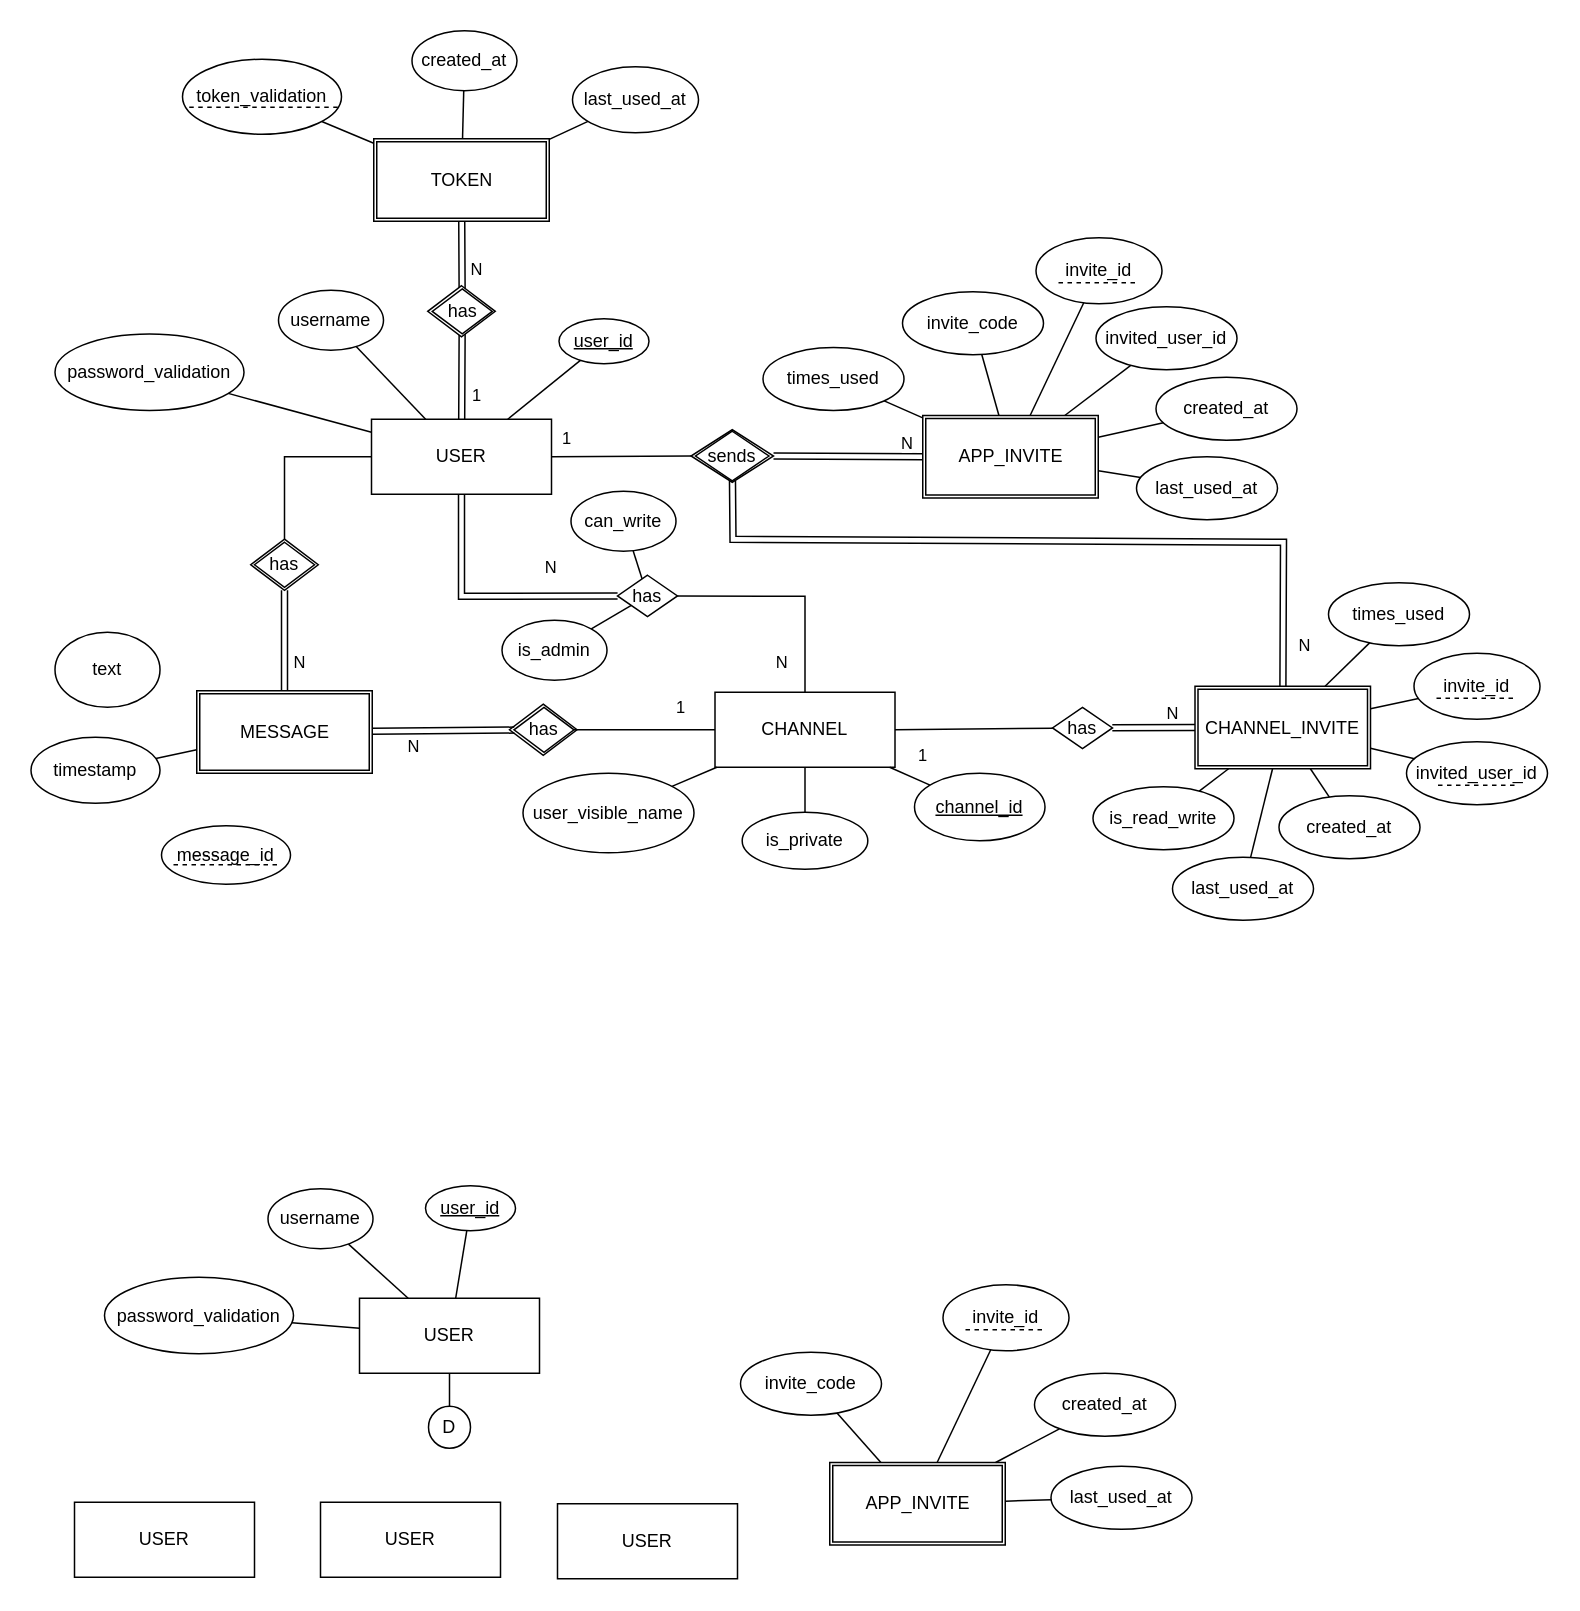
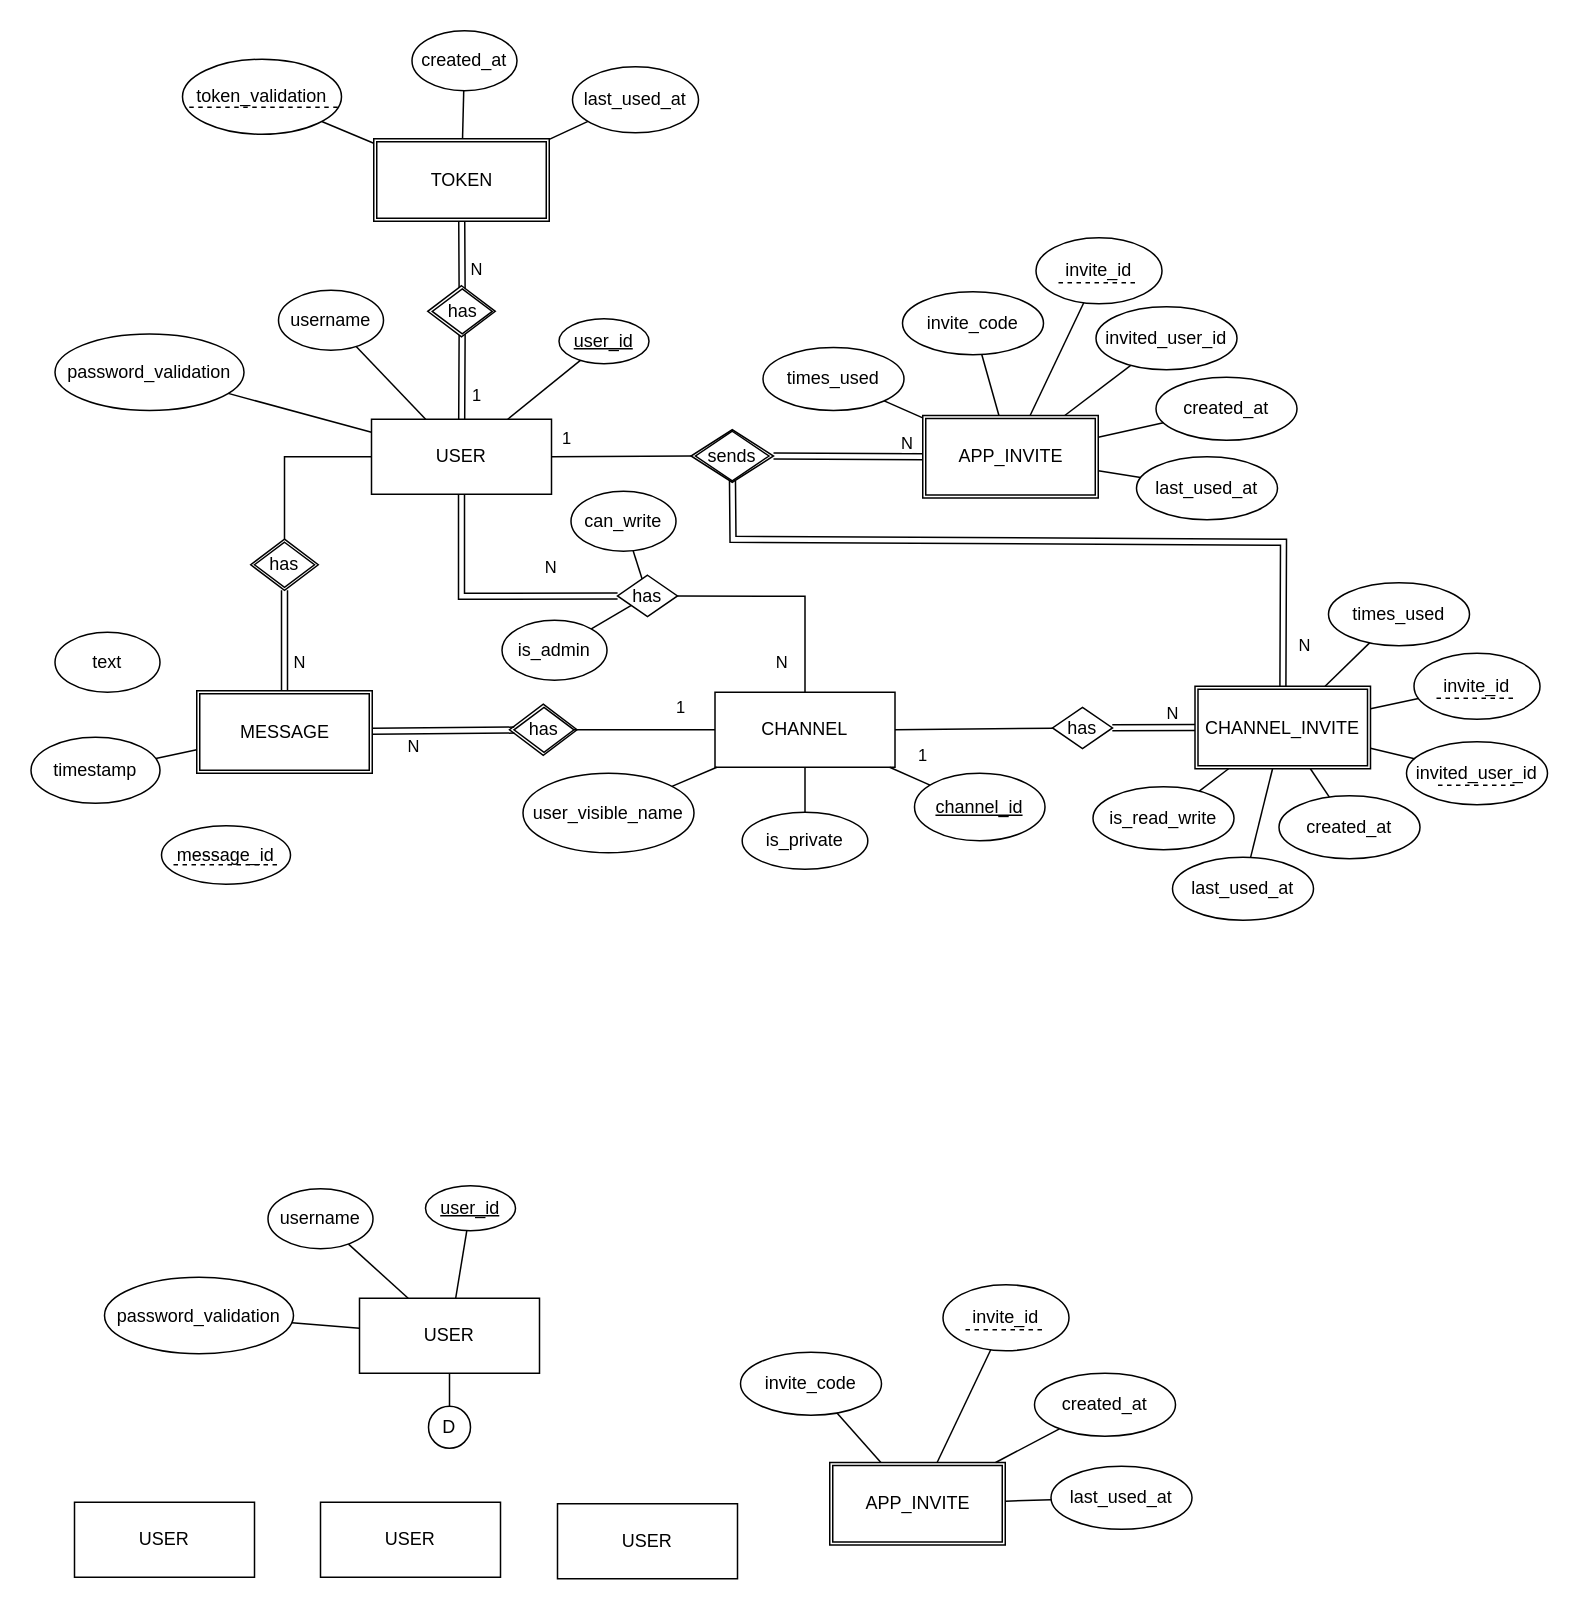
(107, 670) -> (107, 662)
